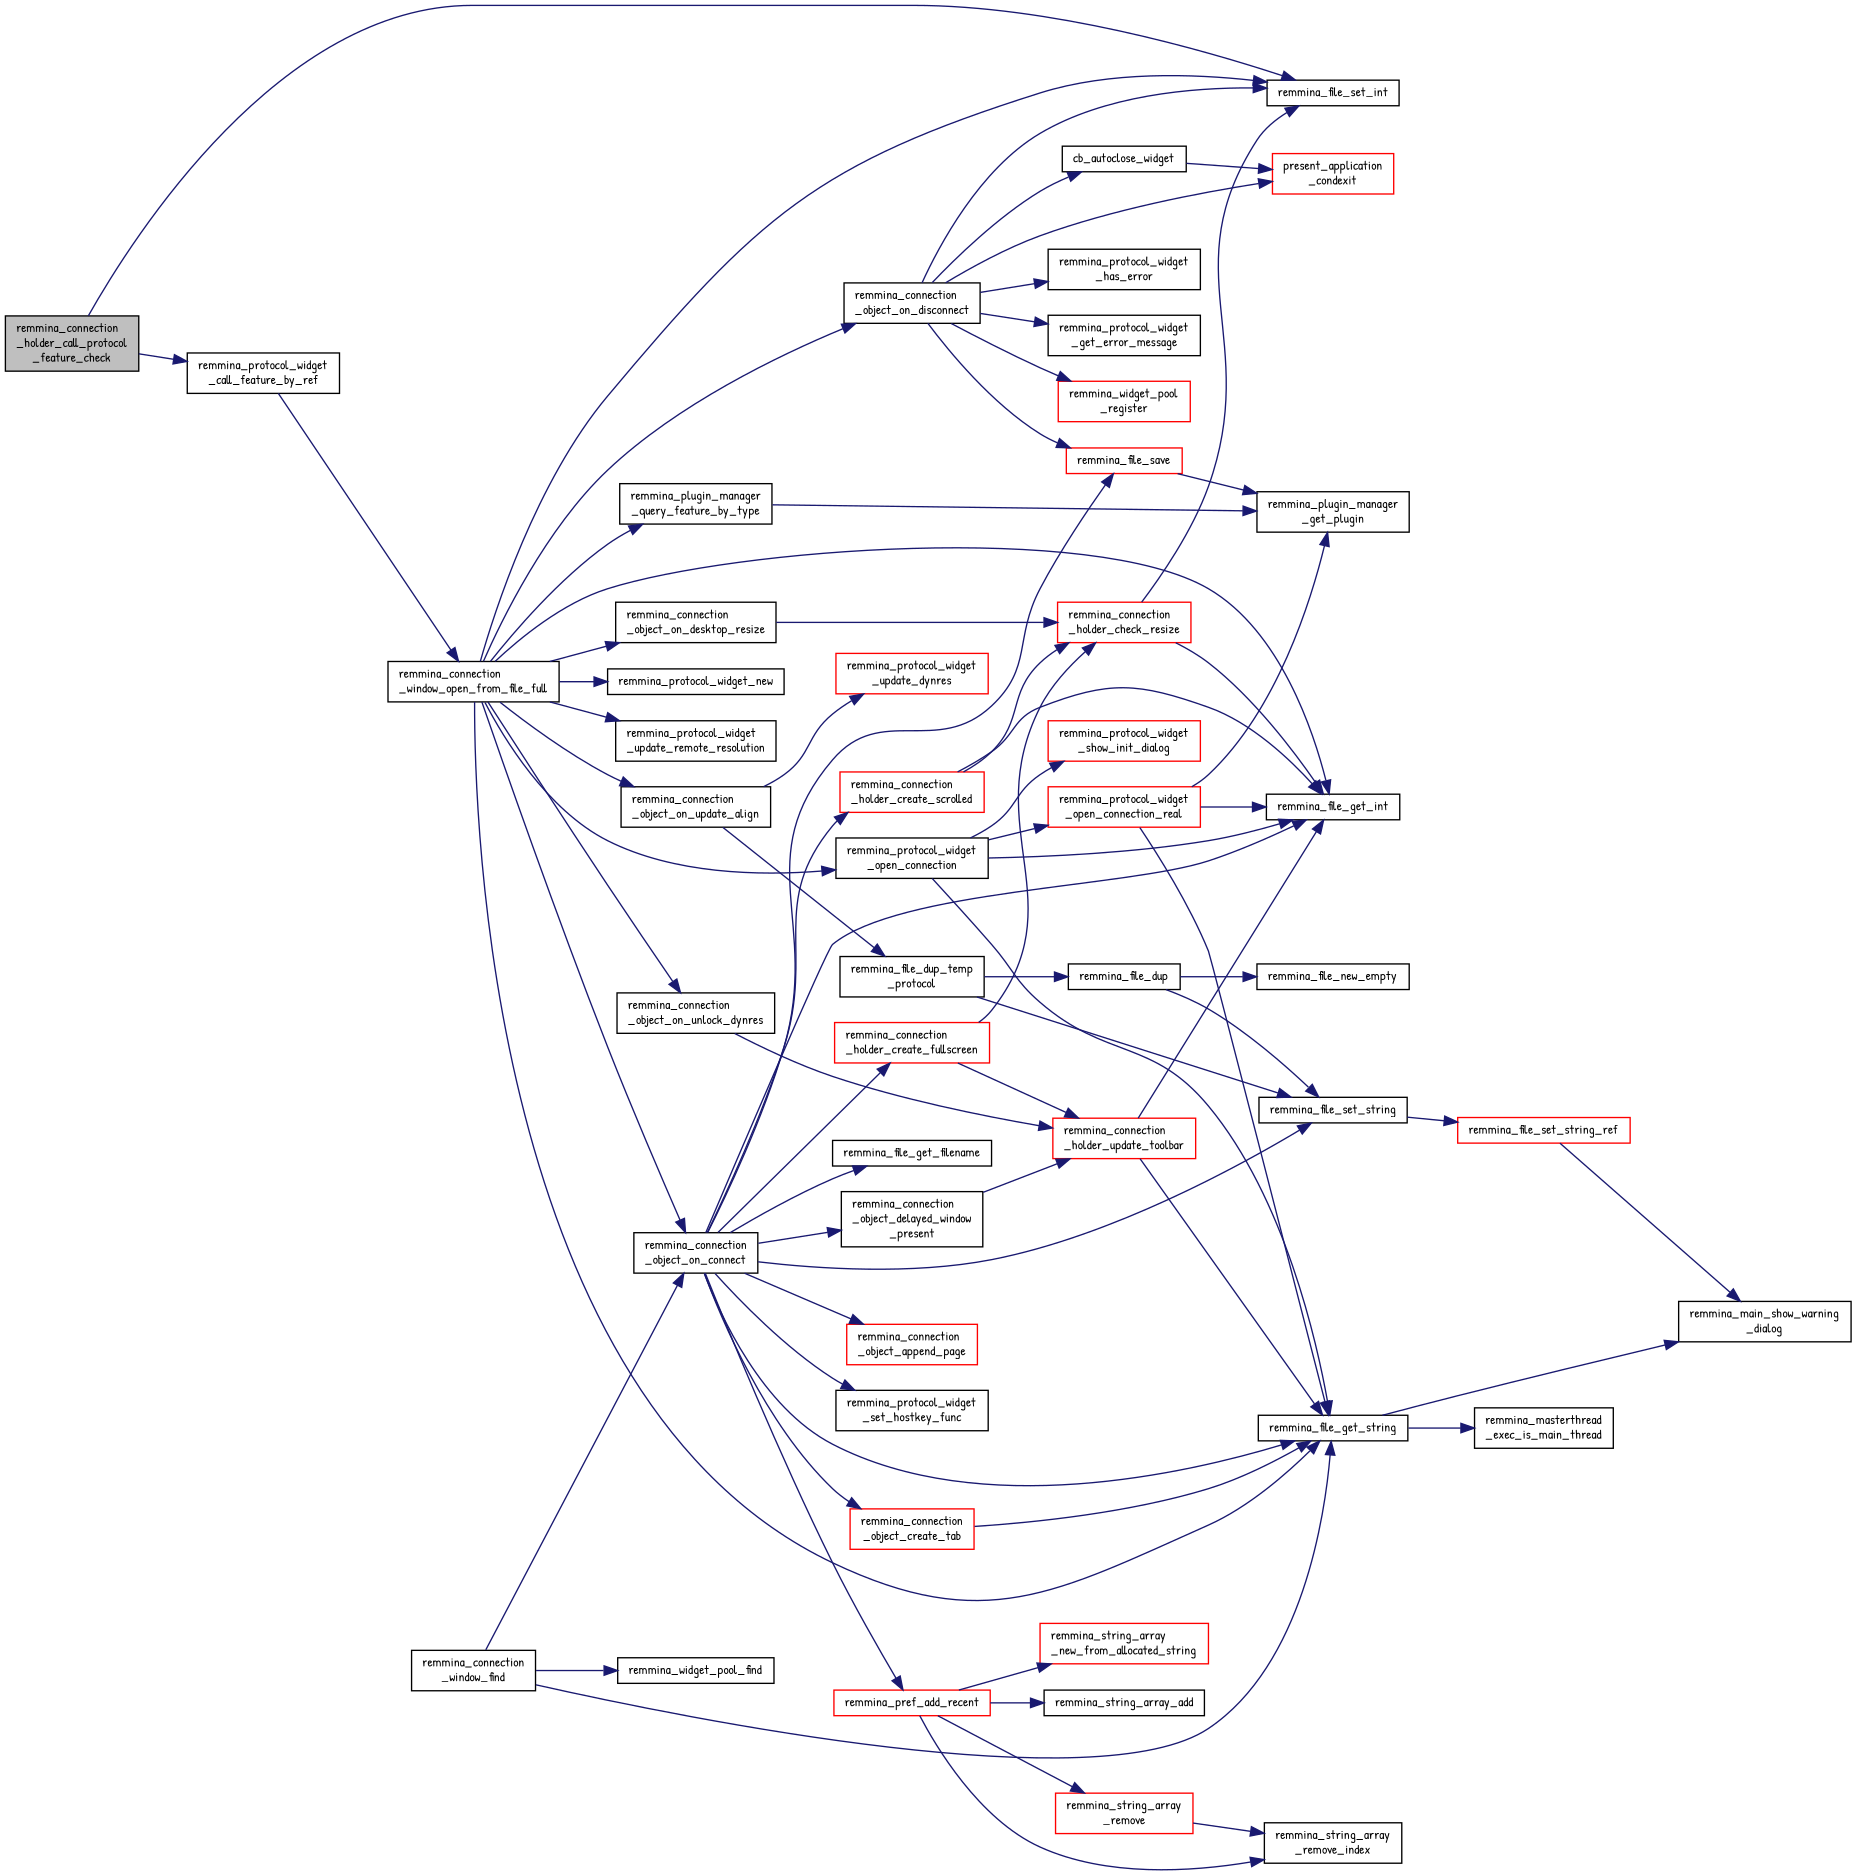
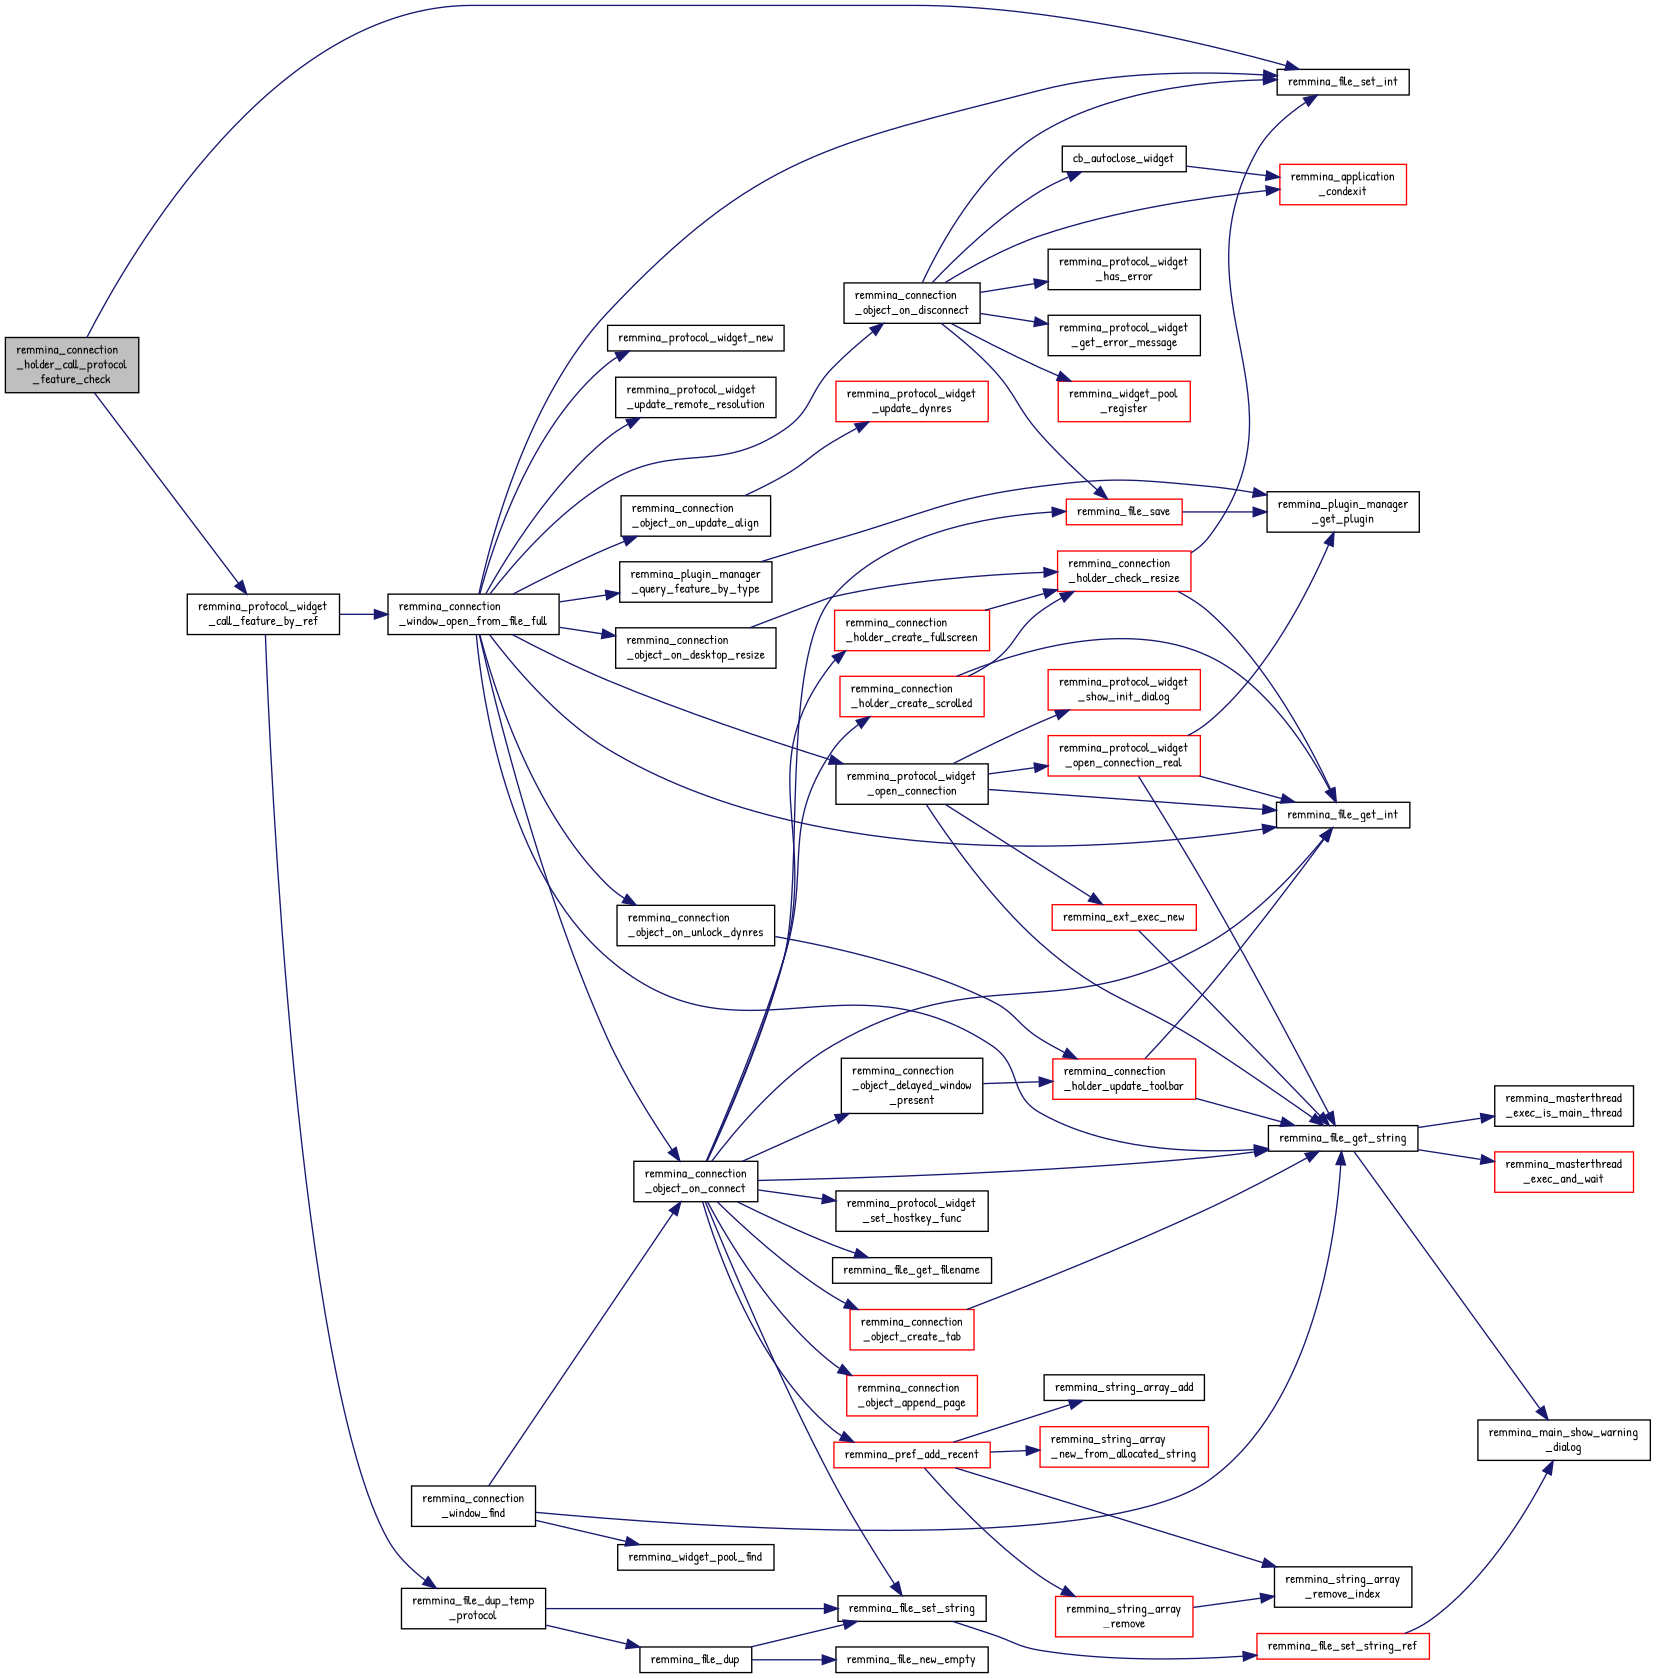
(1333, 174) -> (1343, 185)
(810, 897) -> (300, 1120)
none -> (1124, 917)
(1012, 1088) -> none
none -> (1564, 1172)
